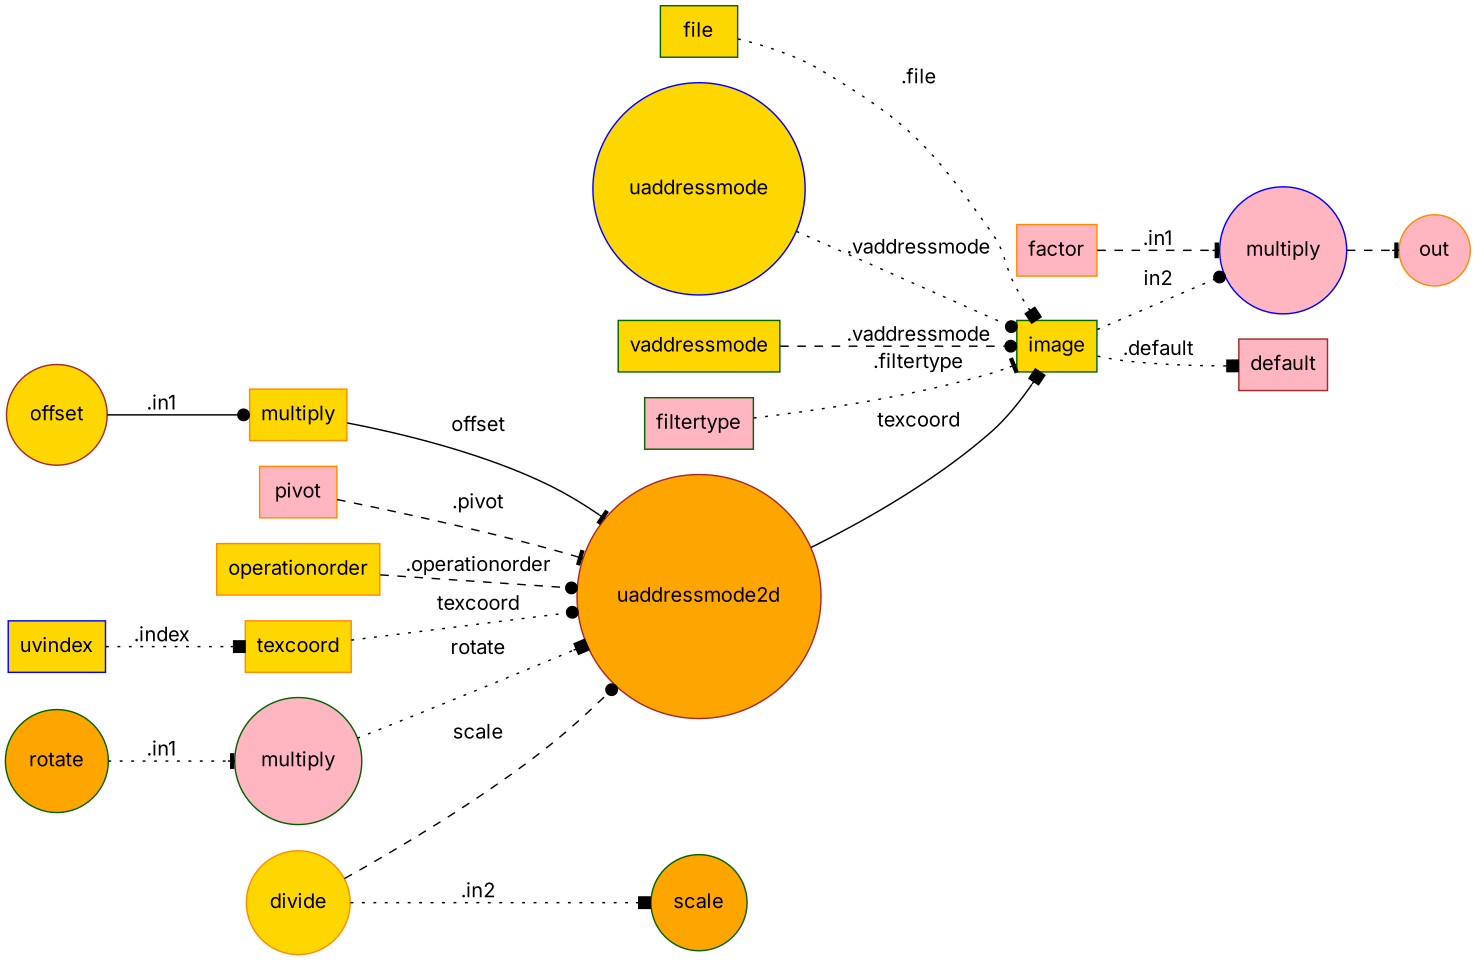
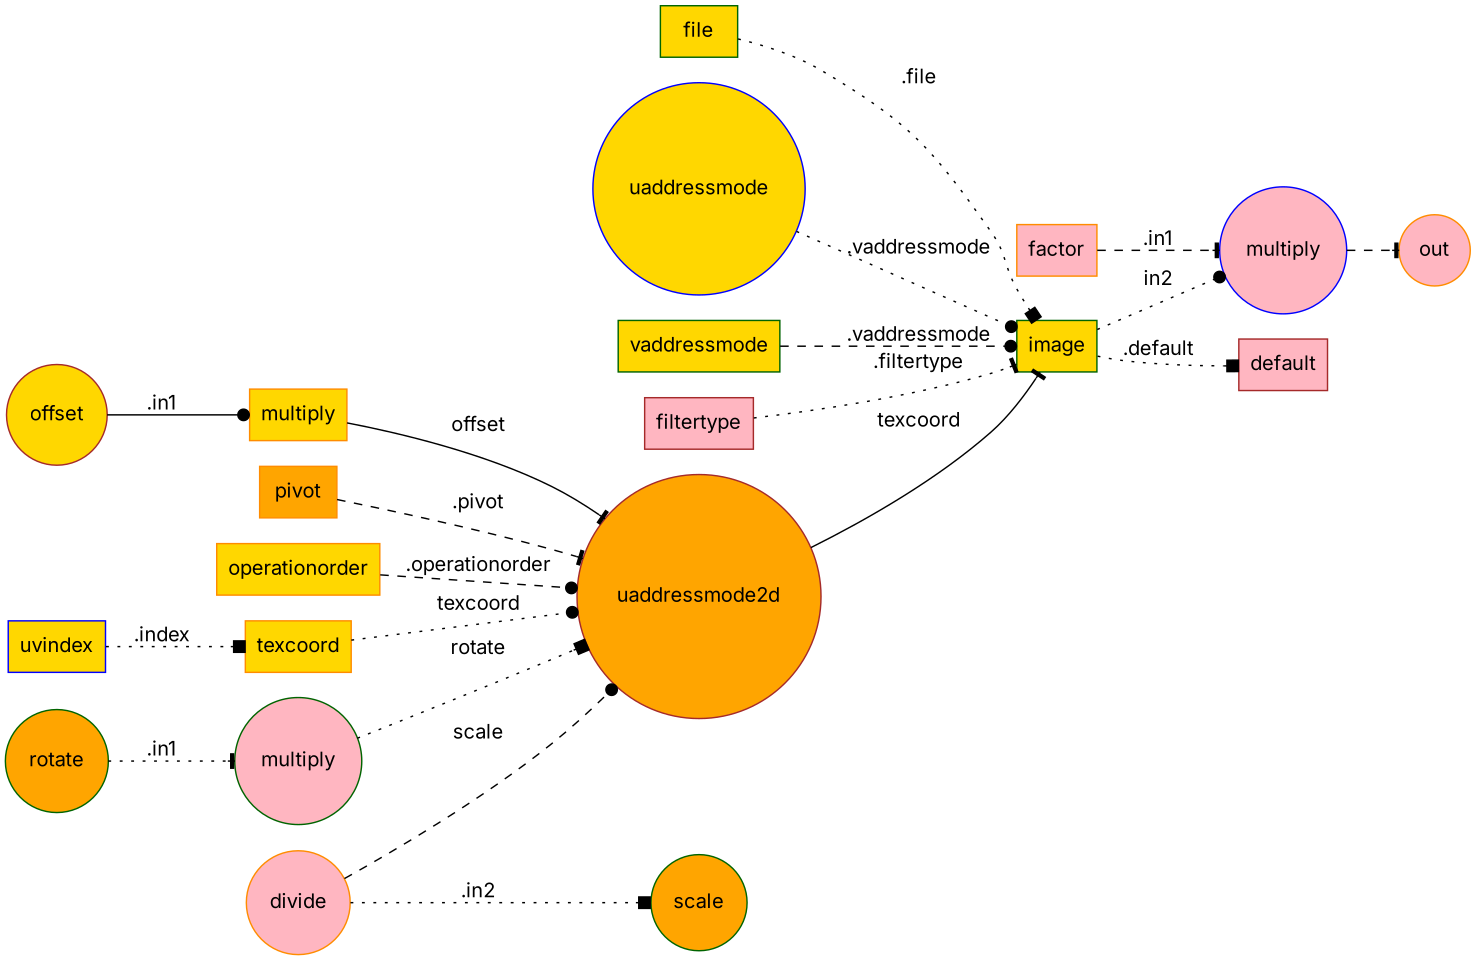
(699, 423) -> (699, 423)
(931, 478) -> (934, 476)
(298, 492) -> (298, 492)
(298, 903) -> (298, 903)
